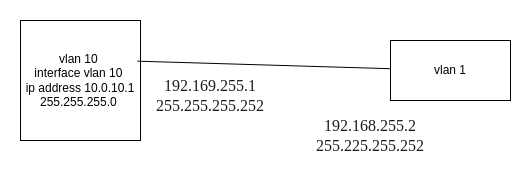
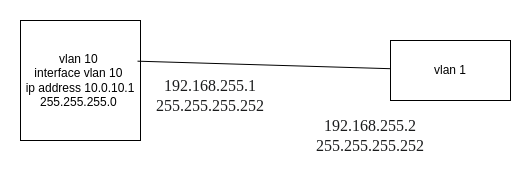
(211, 96) -> (211, 96)
(371, 136) -> (371, 136)
